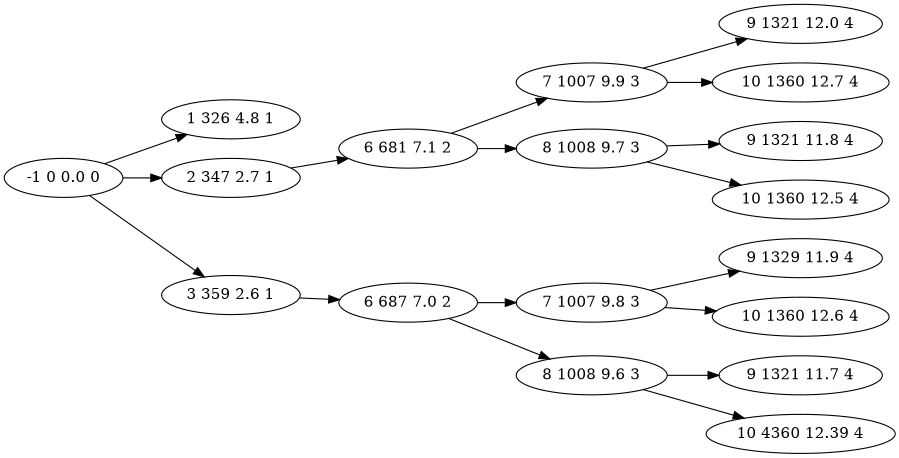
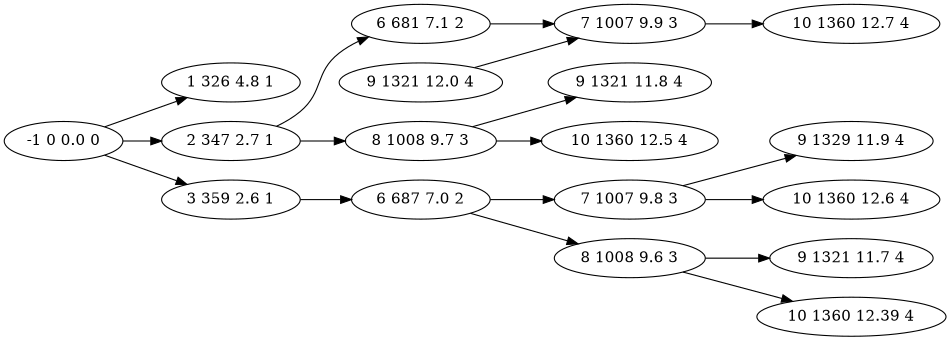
(690, 55) -> (521, 54)
(491, 149) -> (317, 141)
(801, 434) -> (851, 317)
